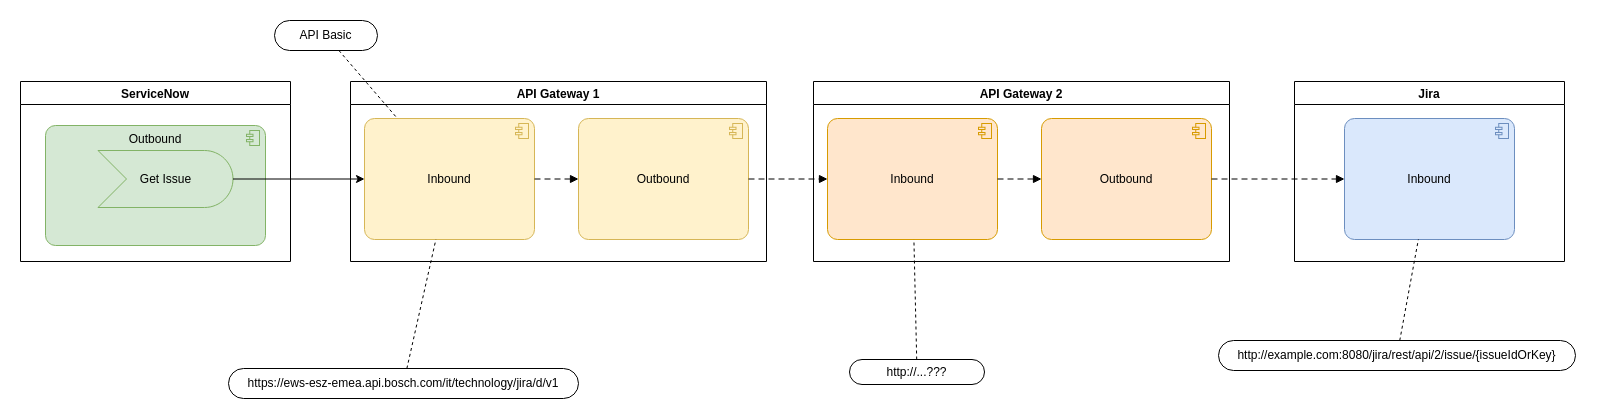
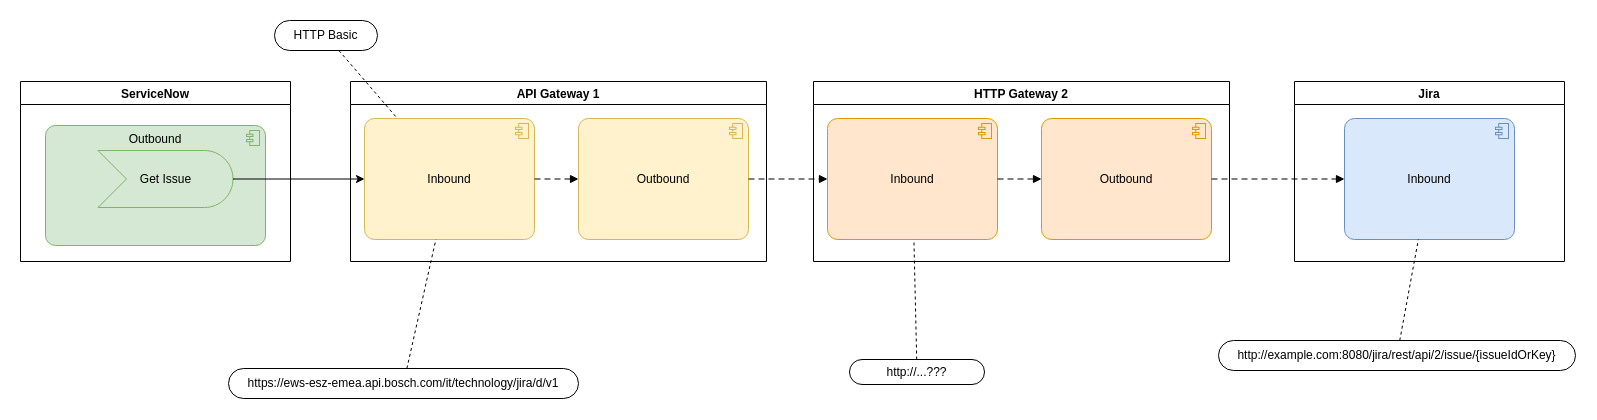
(326, 36) -> (326, 36)
(1021, 94) -> (1021, 94)
